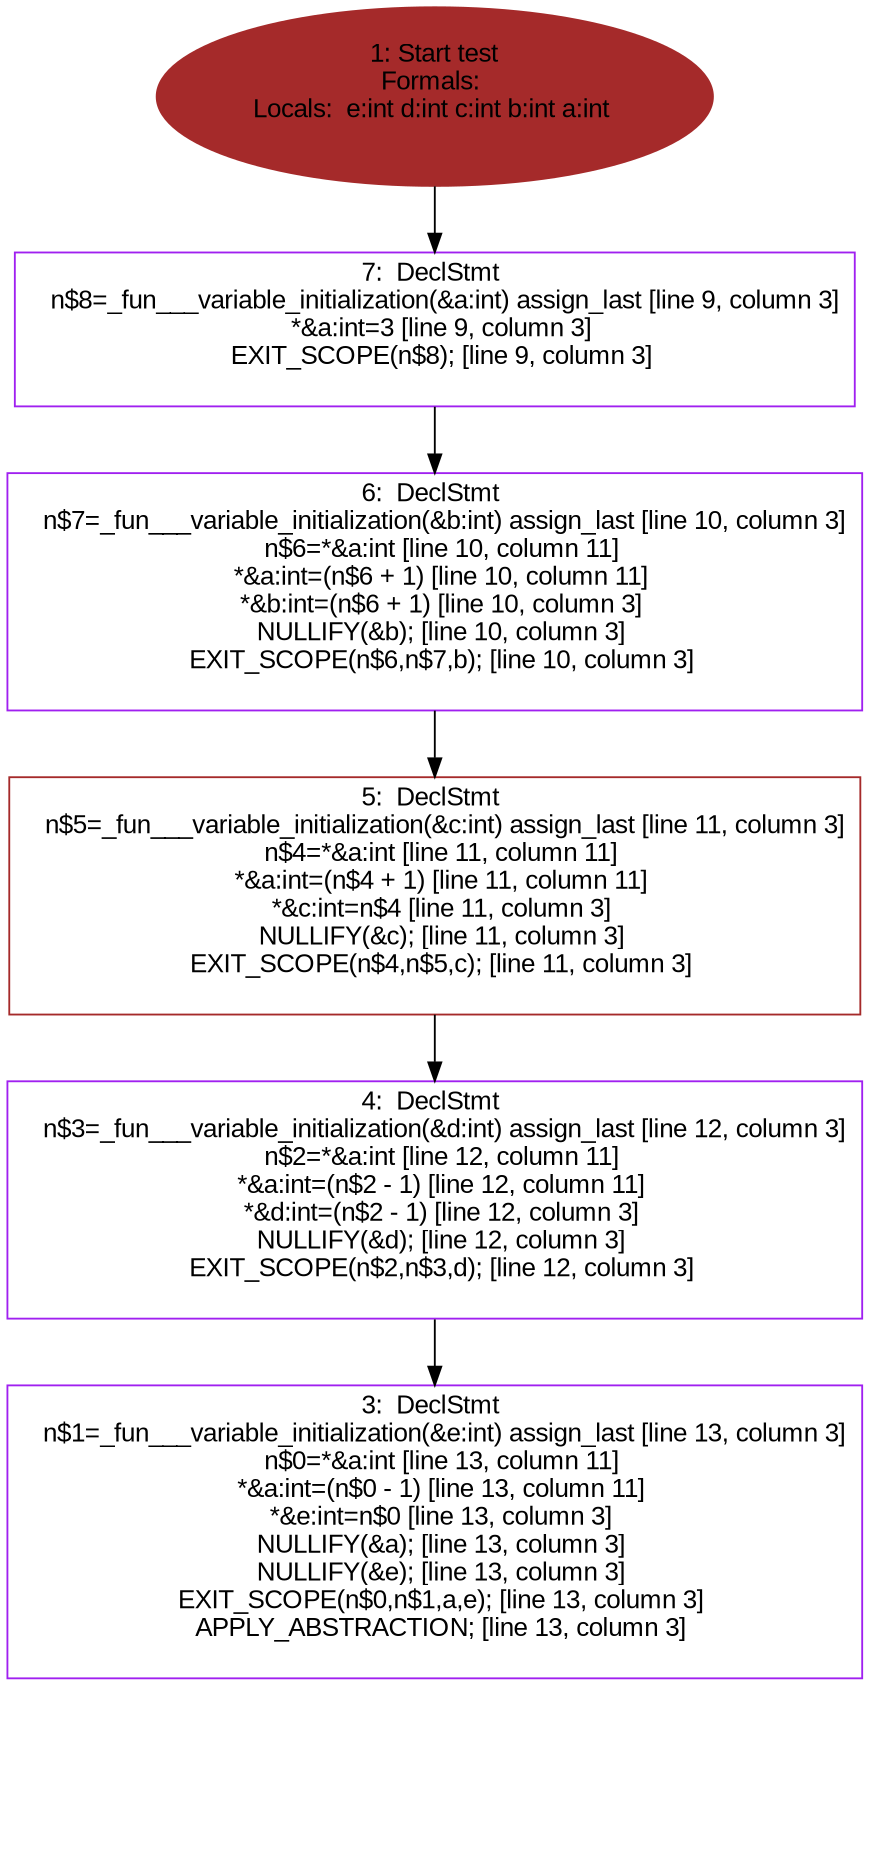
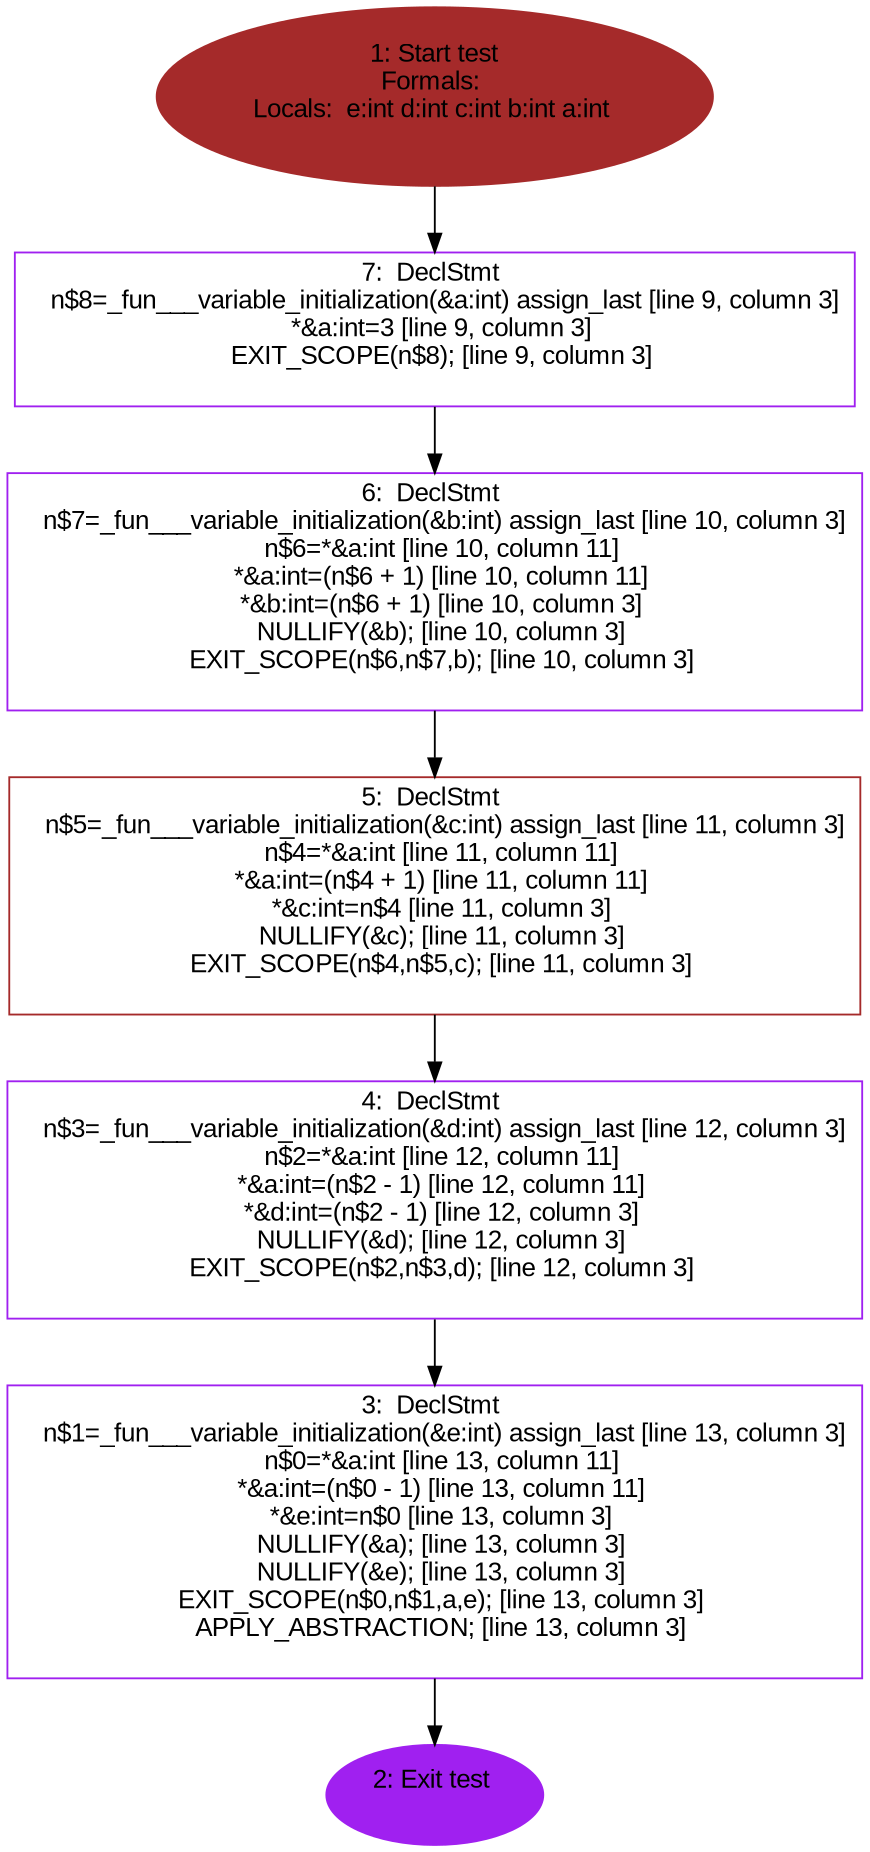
none -> (435, 1795)
